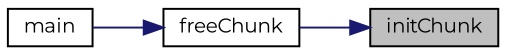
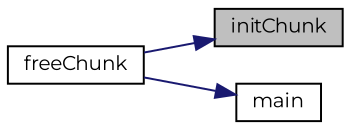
(118, 28) -> (180, 84)
